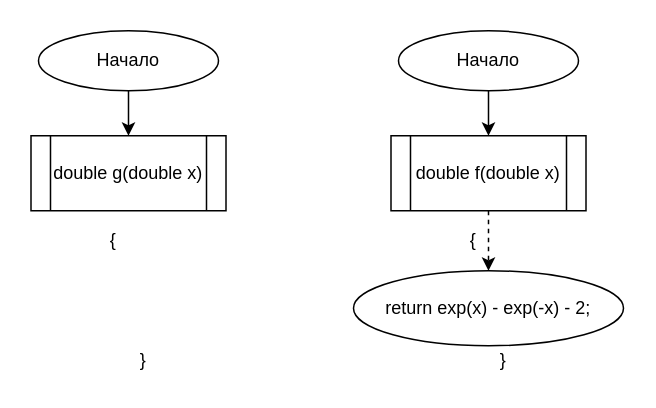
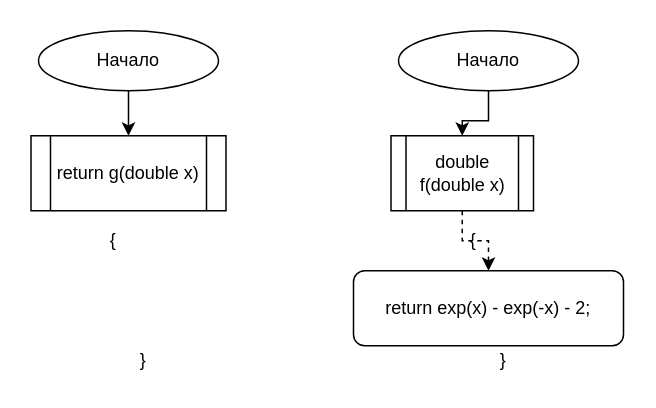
(128, 173) -> (128, 173)
(488, 173) -> (462, 173)
(488, 308) -> (488, 308)
